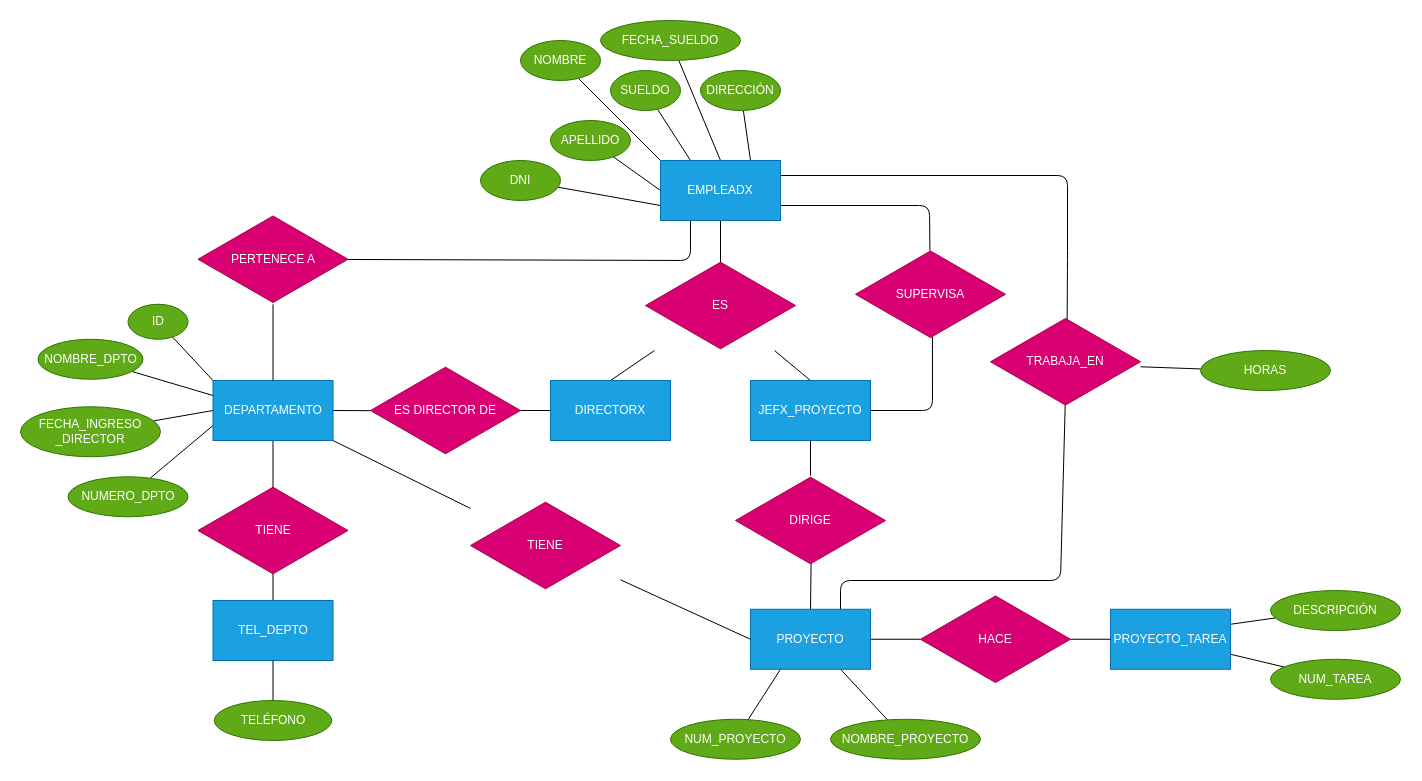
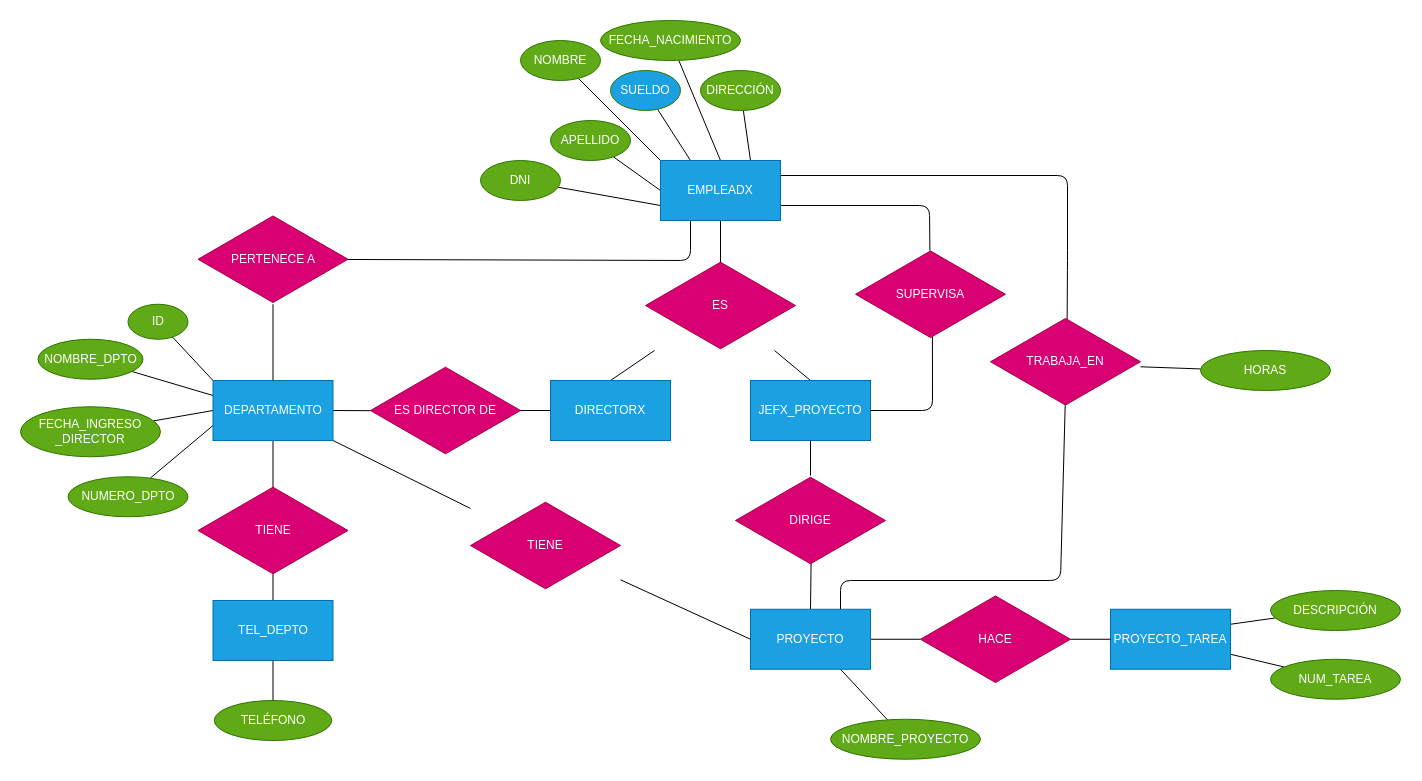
(671, 41) -> (671, 41)
(646, 91) -> (646, 91)
(765, 694) -> none
(736, 739) -> none
